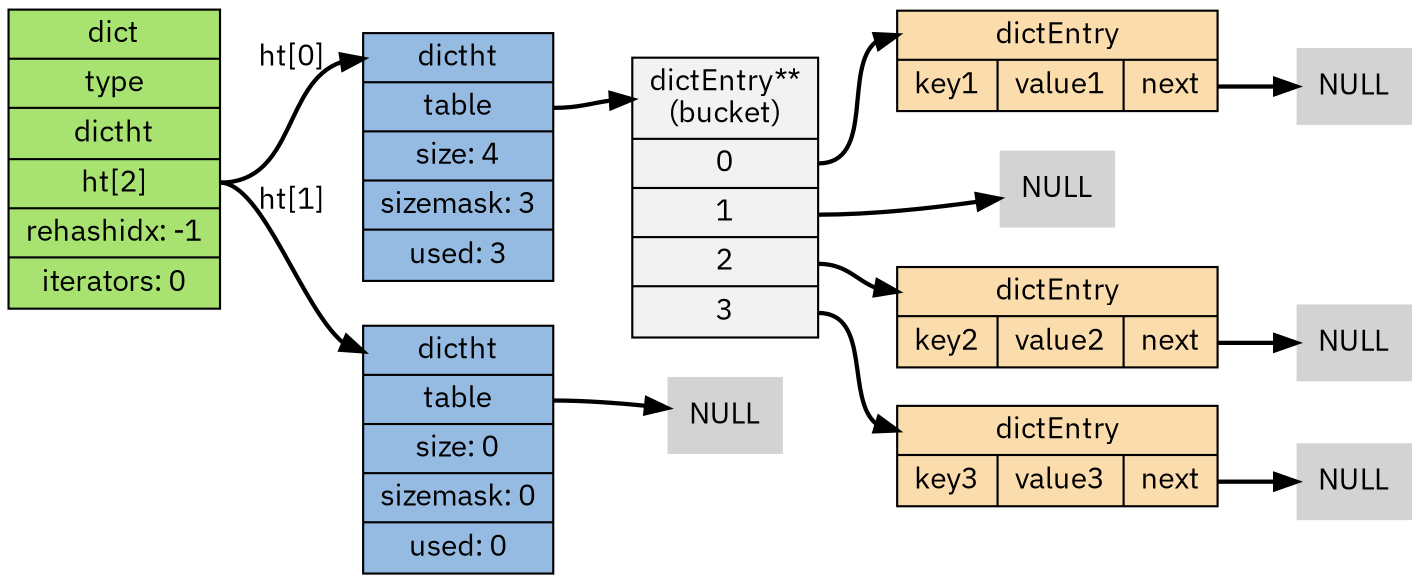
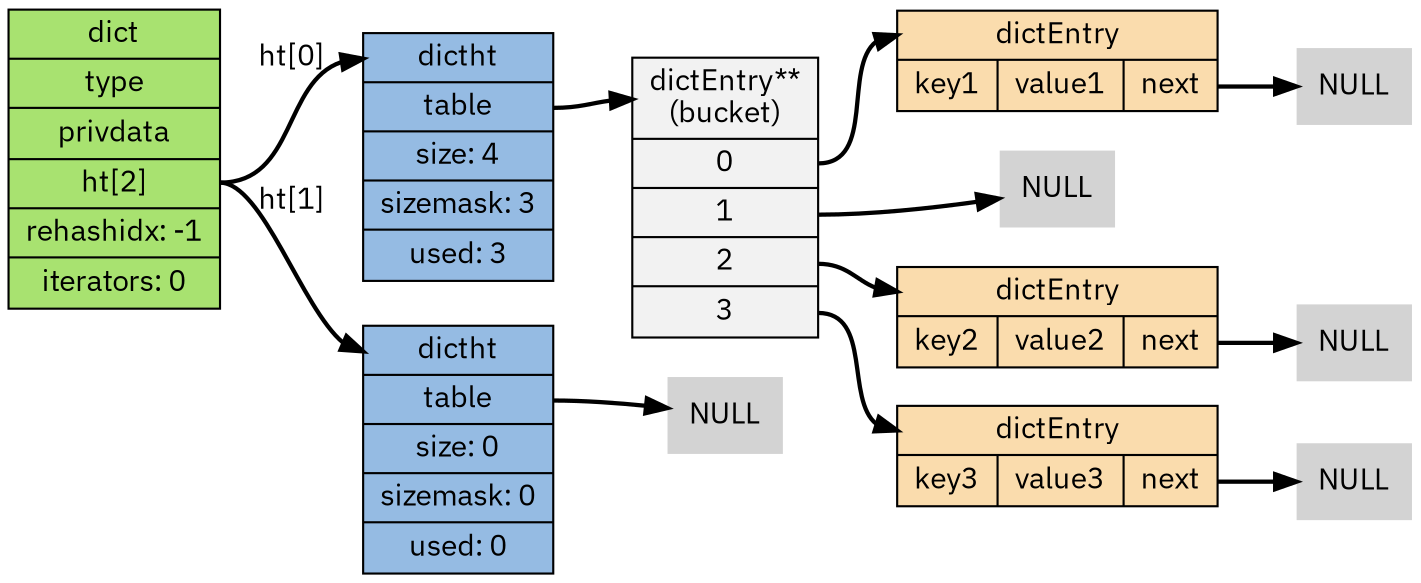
(114, 132) -> (114, 132)
